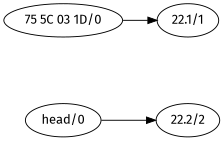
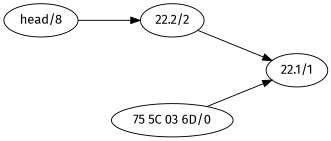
(63, 20) -> (172, 120)
none -> (231, 44)
(63, 120) -> (41, 20)
